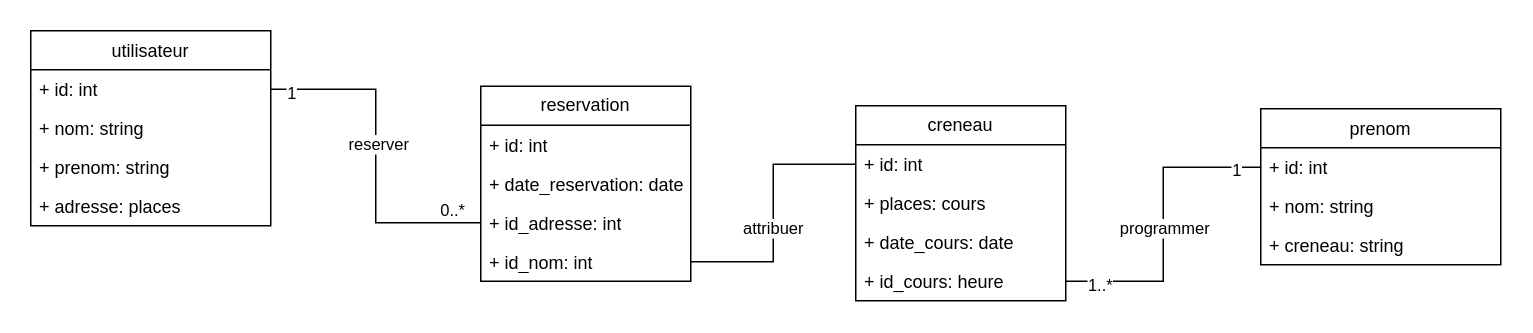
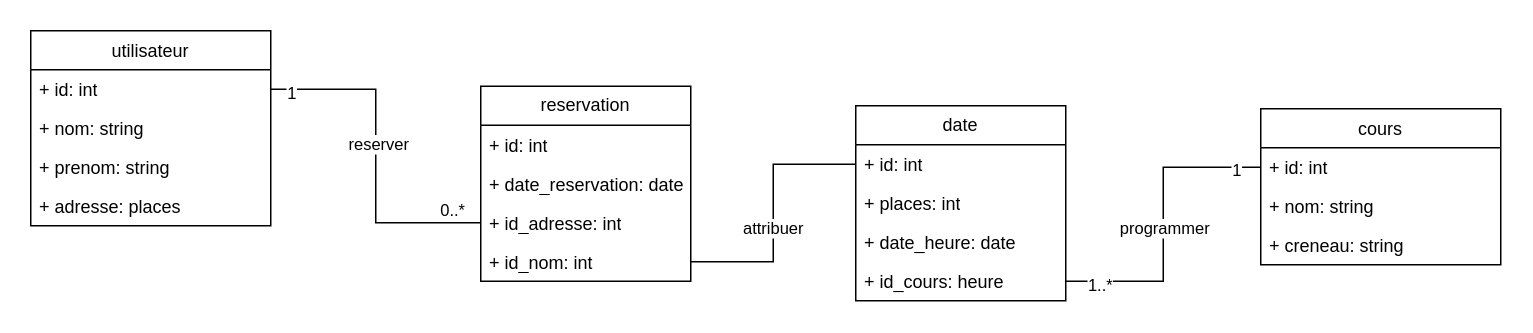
(961, 125) -> (961, 125)
(1381, 130) -> (1381, 130)
(931, 205) -> (919, 205)
(948, 244) -> (948, 244)
